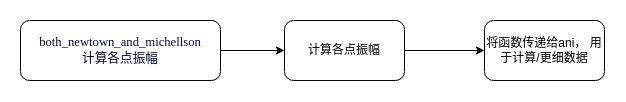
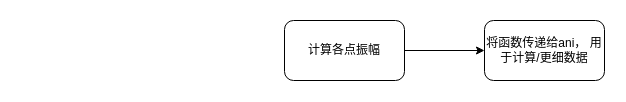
(121, 51) -> none
(249, 51) -> none
